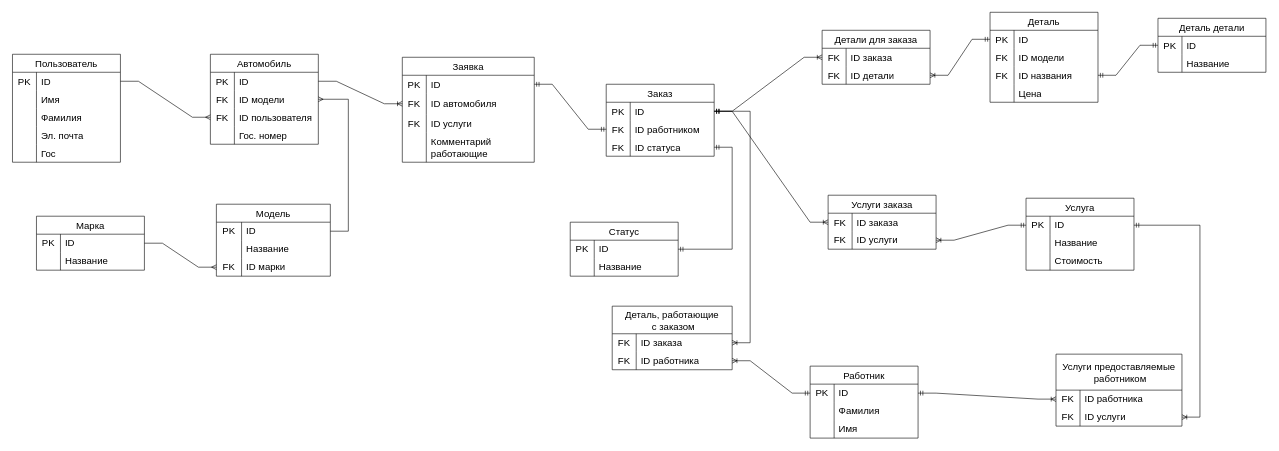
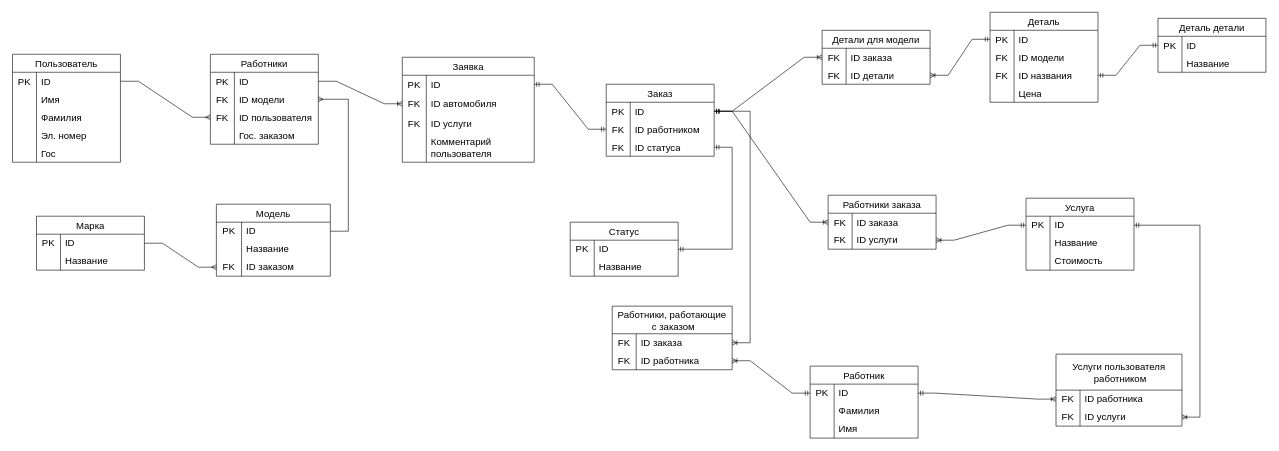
(876, 40) -> (876, 40)
(264, 64) -> (264, 64)
(63, 135) -> (63, 135)
(263, 135) -> (269, 135)
(483, 147) -> (483, 147)
(882, 205) -> (882, 205)
(267, 267) -> (272, 267)
(672, 315) -> (672, 315)
(1119, 367) -> (1119, 367)
